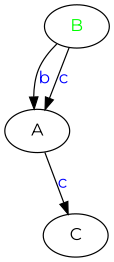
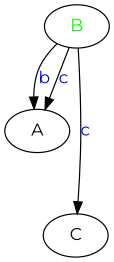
(54, 178) -> (81, 125)
